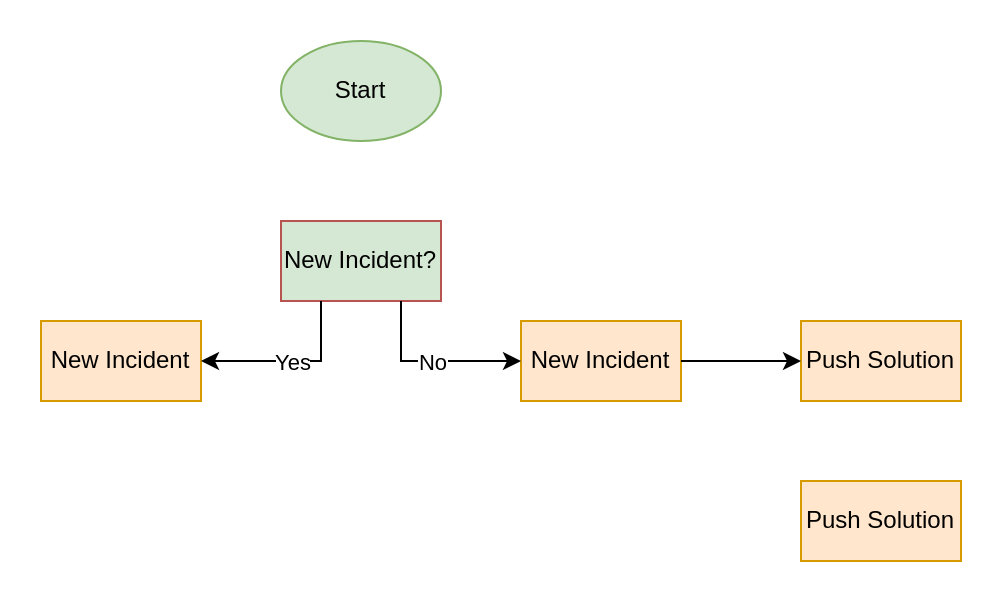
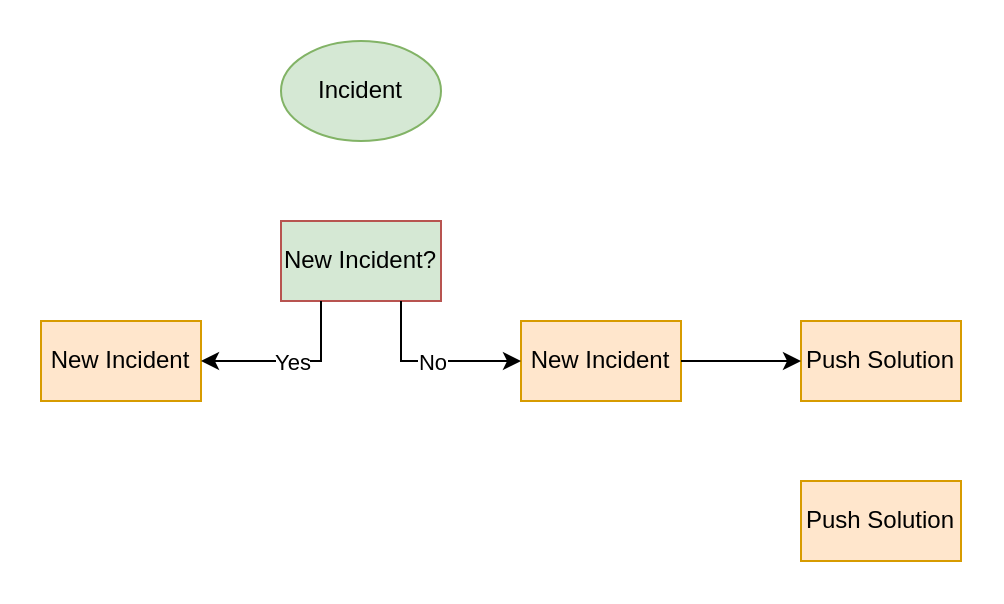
(361, 91) -> (361, 91)
